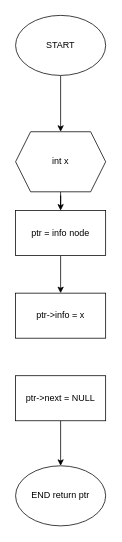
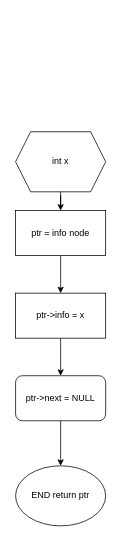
(60, 45) -> none
(60, 101) -> none
none -> (60, 354)
(60, 398) -> (60, 398)
